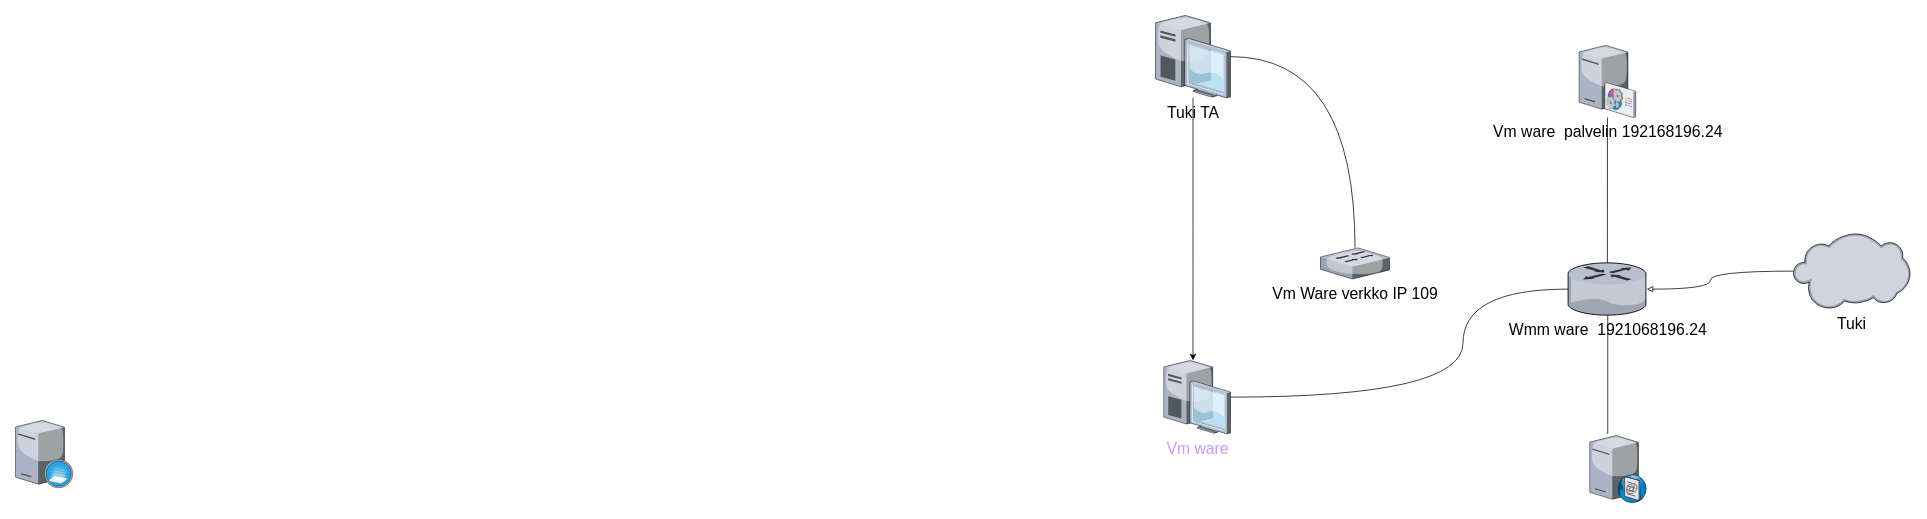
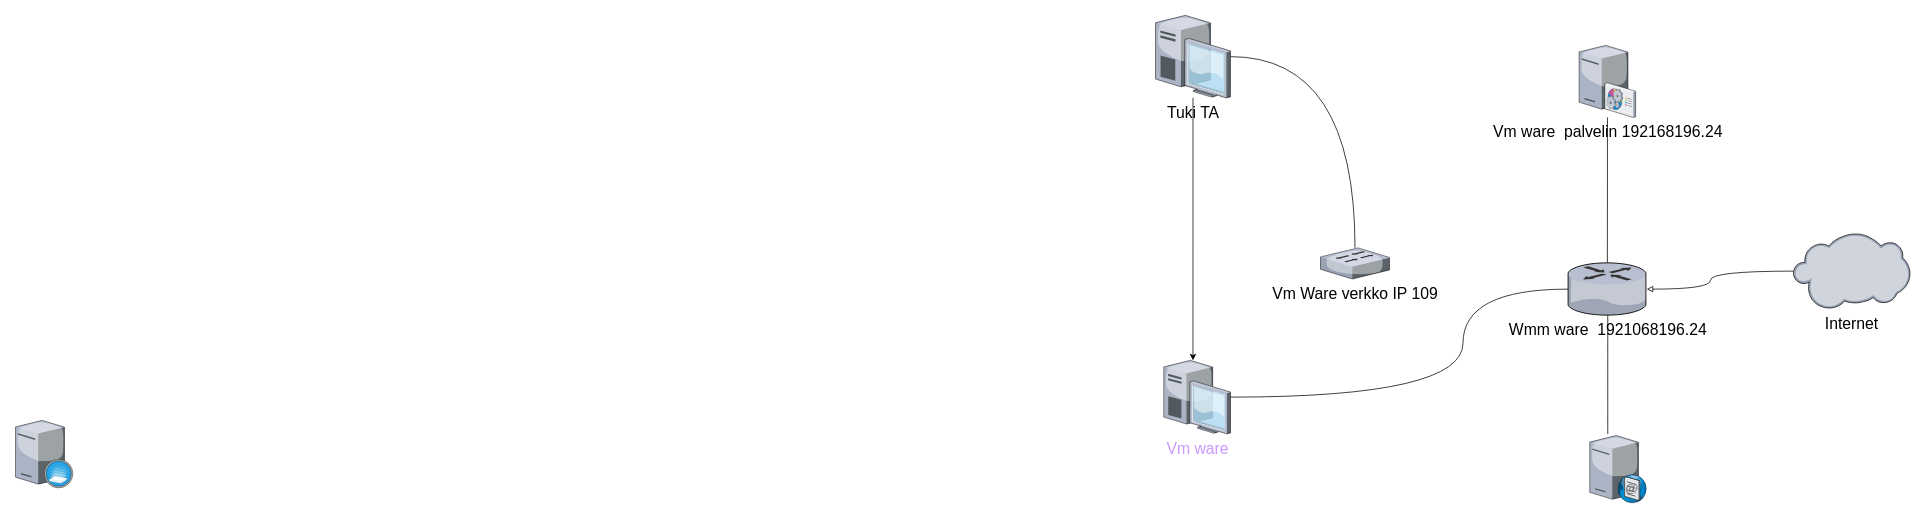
(1852, 324) -> (1852, 324)
